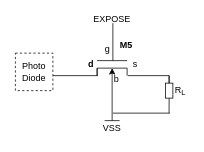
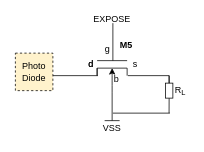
(34, 72) -> (34, 72)
